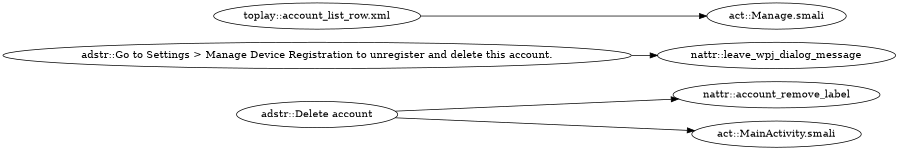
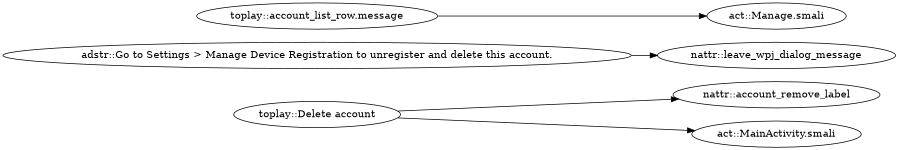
(317, 16) -> (317, 16)
(317, 114) -> (317, 114)
